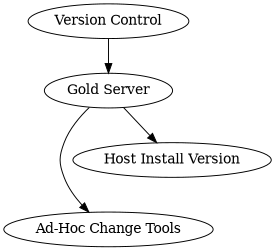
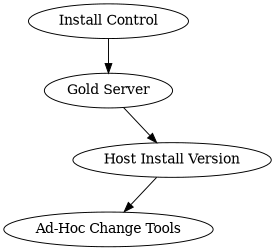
(108, 21) -> (108, 21)
(61, 155) -> (144, 191)
